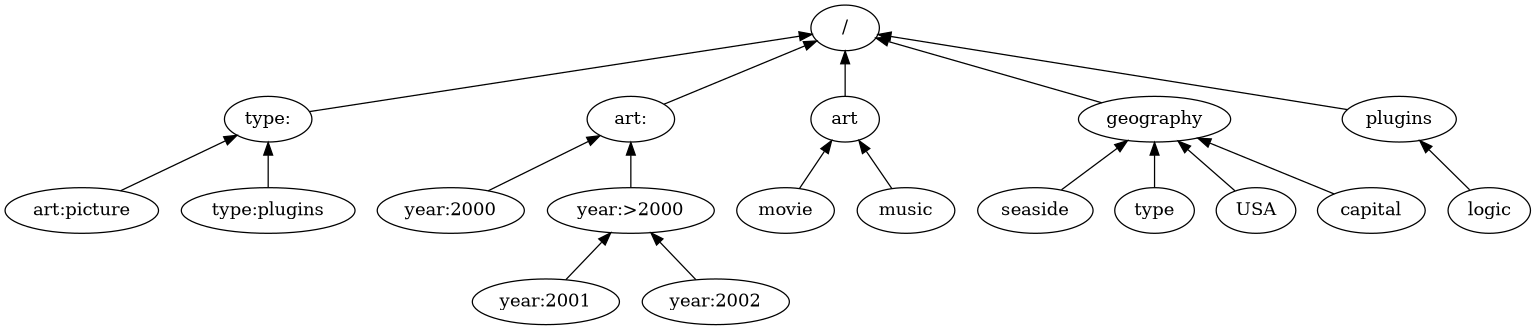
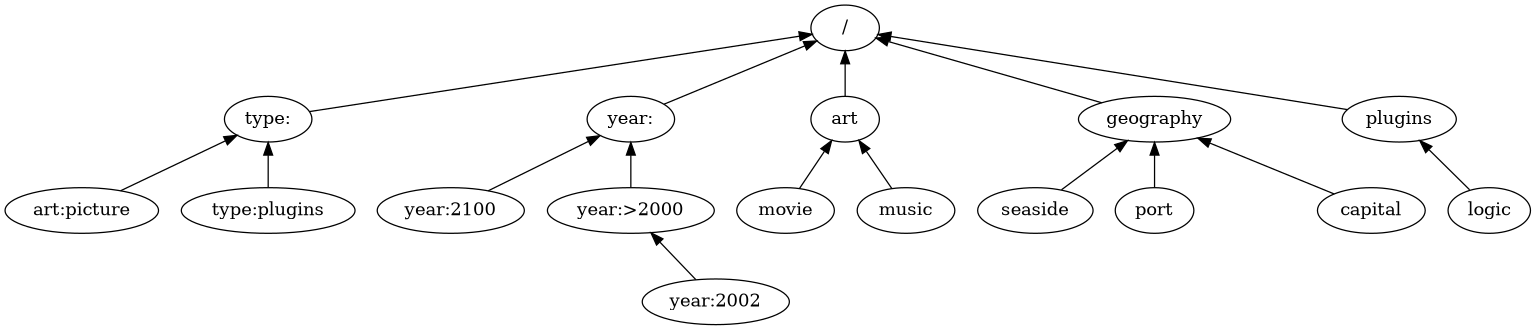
(631, 119) -> (631, 119)
(451, 210) -> (451, 210)
(1155, 210) -> (1155, 210)
(1256, 210) -> none
(546, 302) -> none
